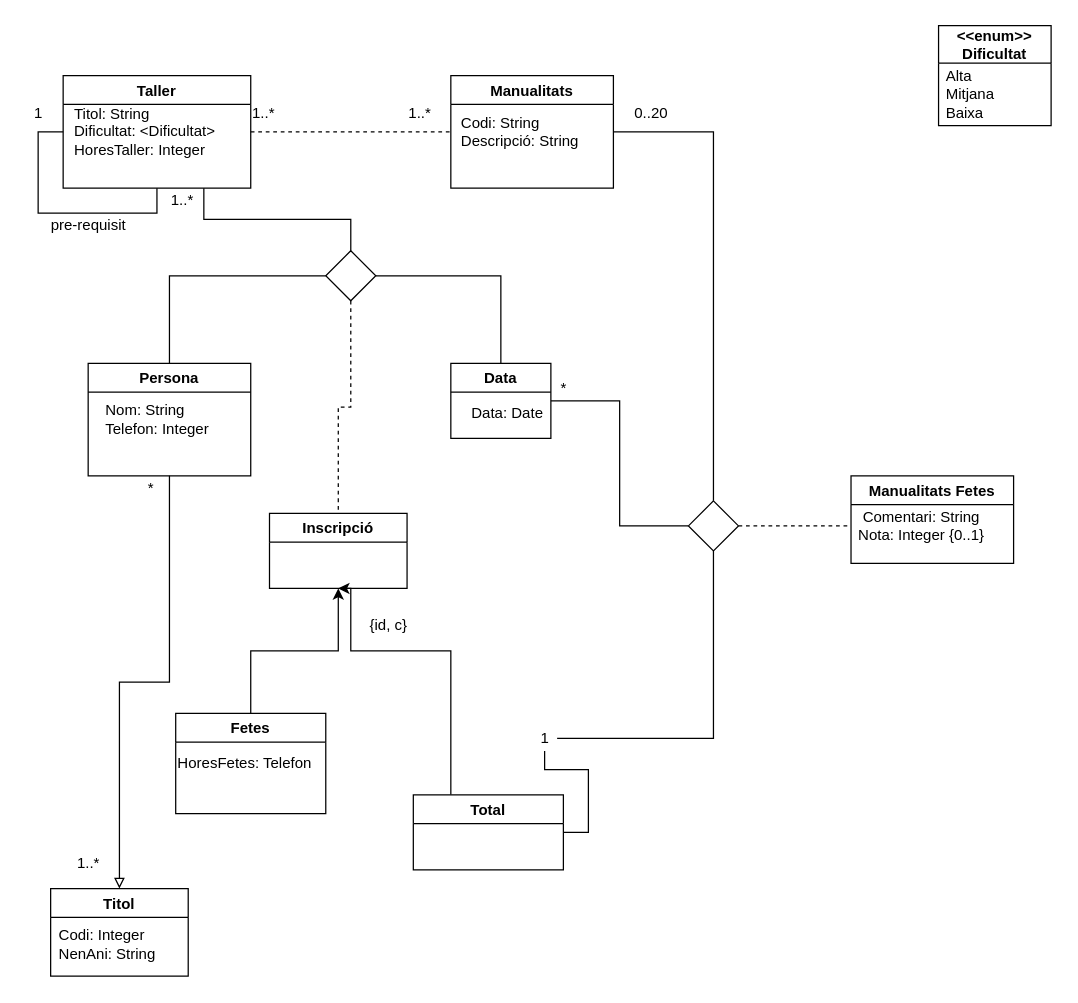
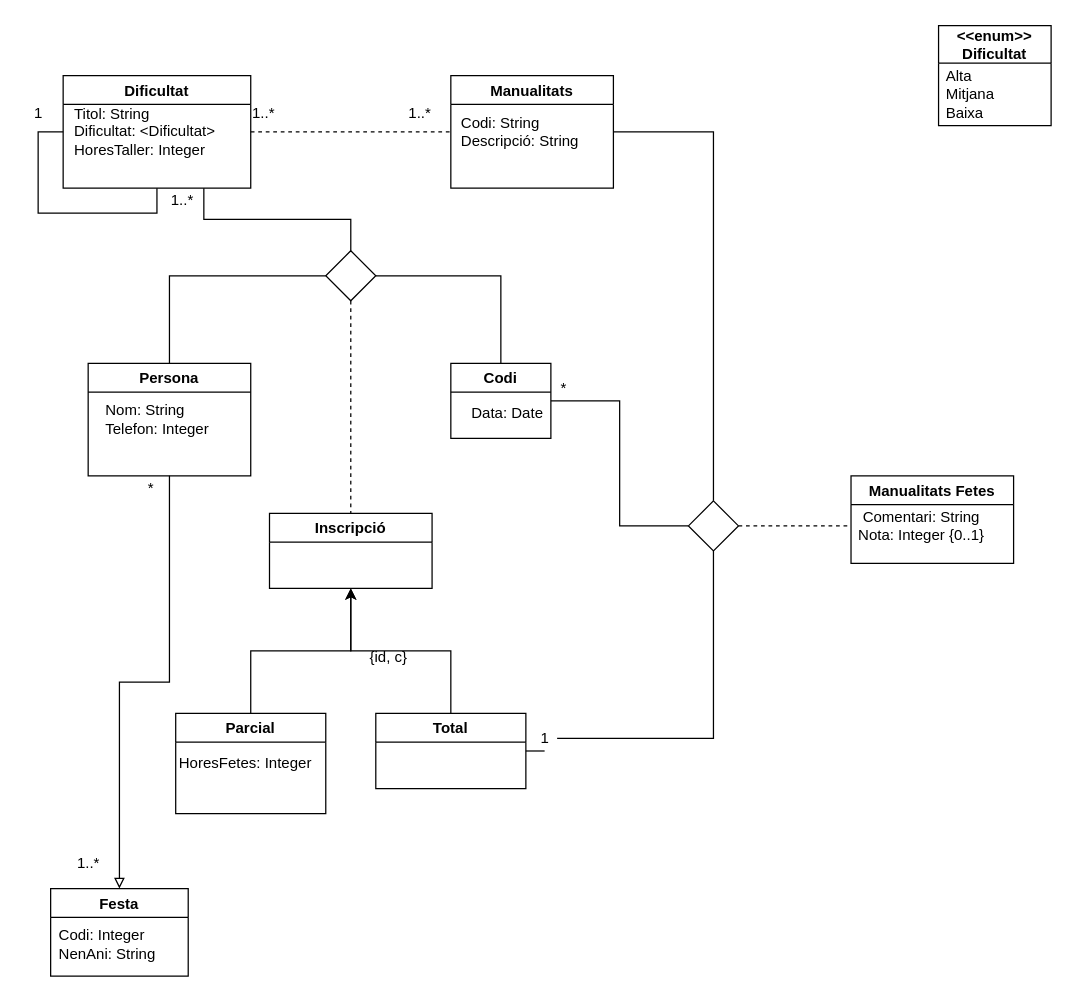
(156, 91) -> (156, 91)
(651, 113) -> none
(88, 226) -> none
(500, 378) -> (500, 378)
(338, 551) -> (351, 551)
(388, 626) -> (388, 657)
(250, 728) -> (250, 728)
(238, 763) -> (236, 763)
(488, 832) -> (451, 751)
(119, 903) -> (119, 903)
